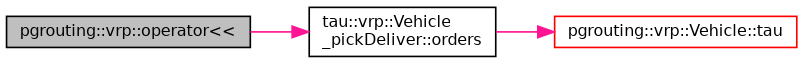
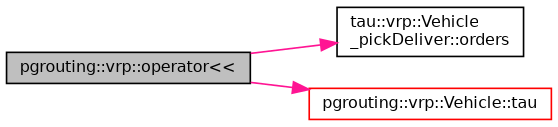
(517, 32) -> (272, 85)
